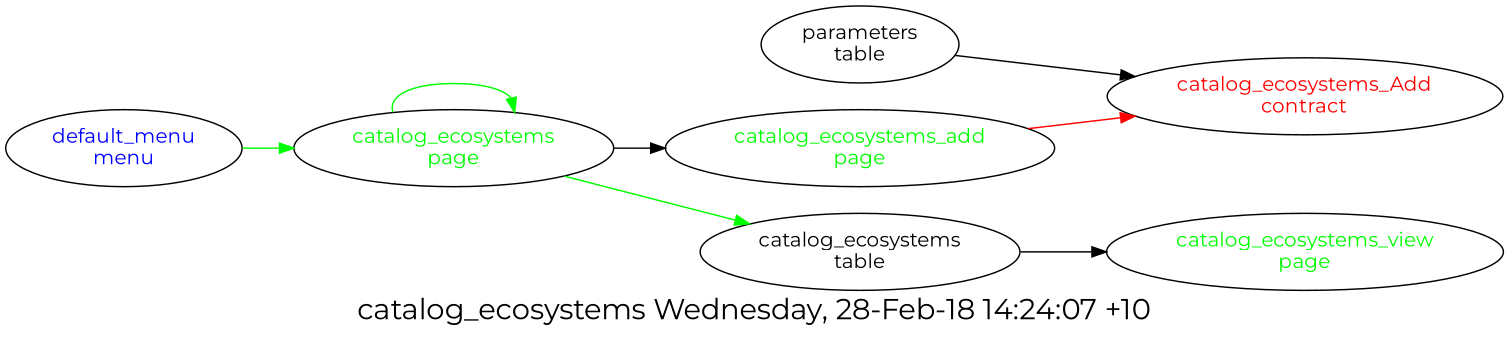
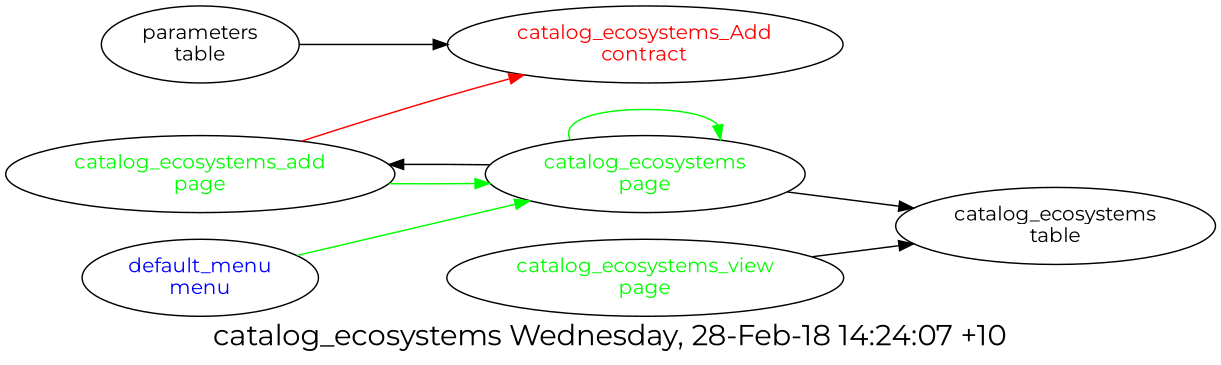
none -> (432, 184)
(650, 198) -> (843, 199)
(1056, 252) -> (856, 251)
